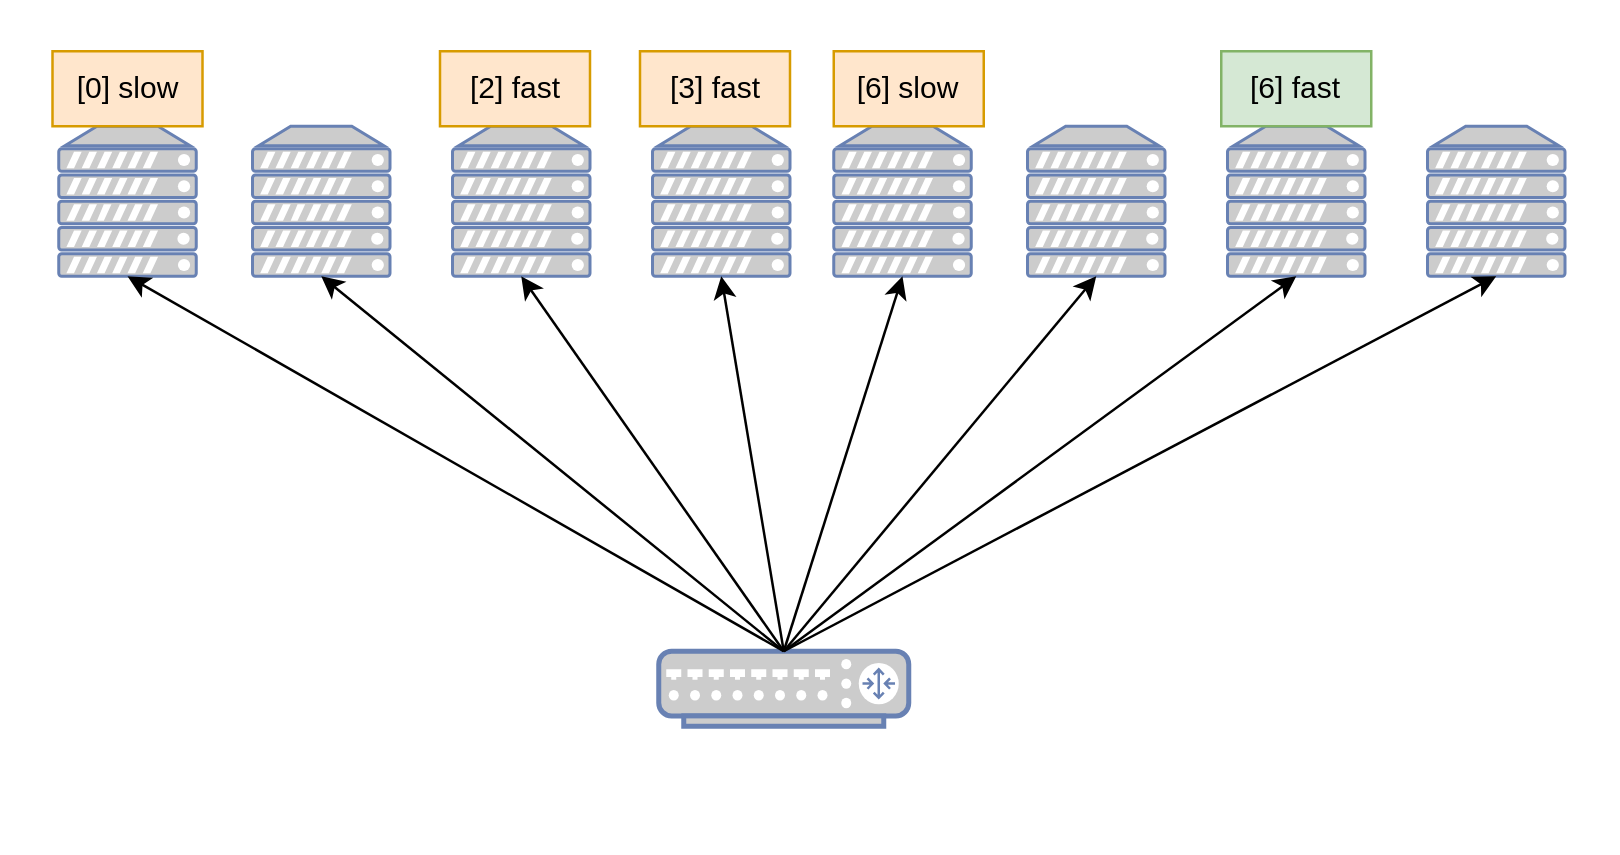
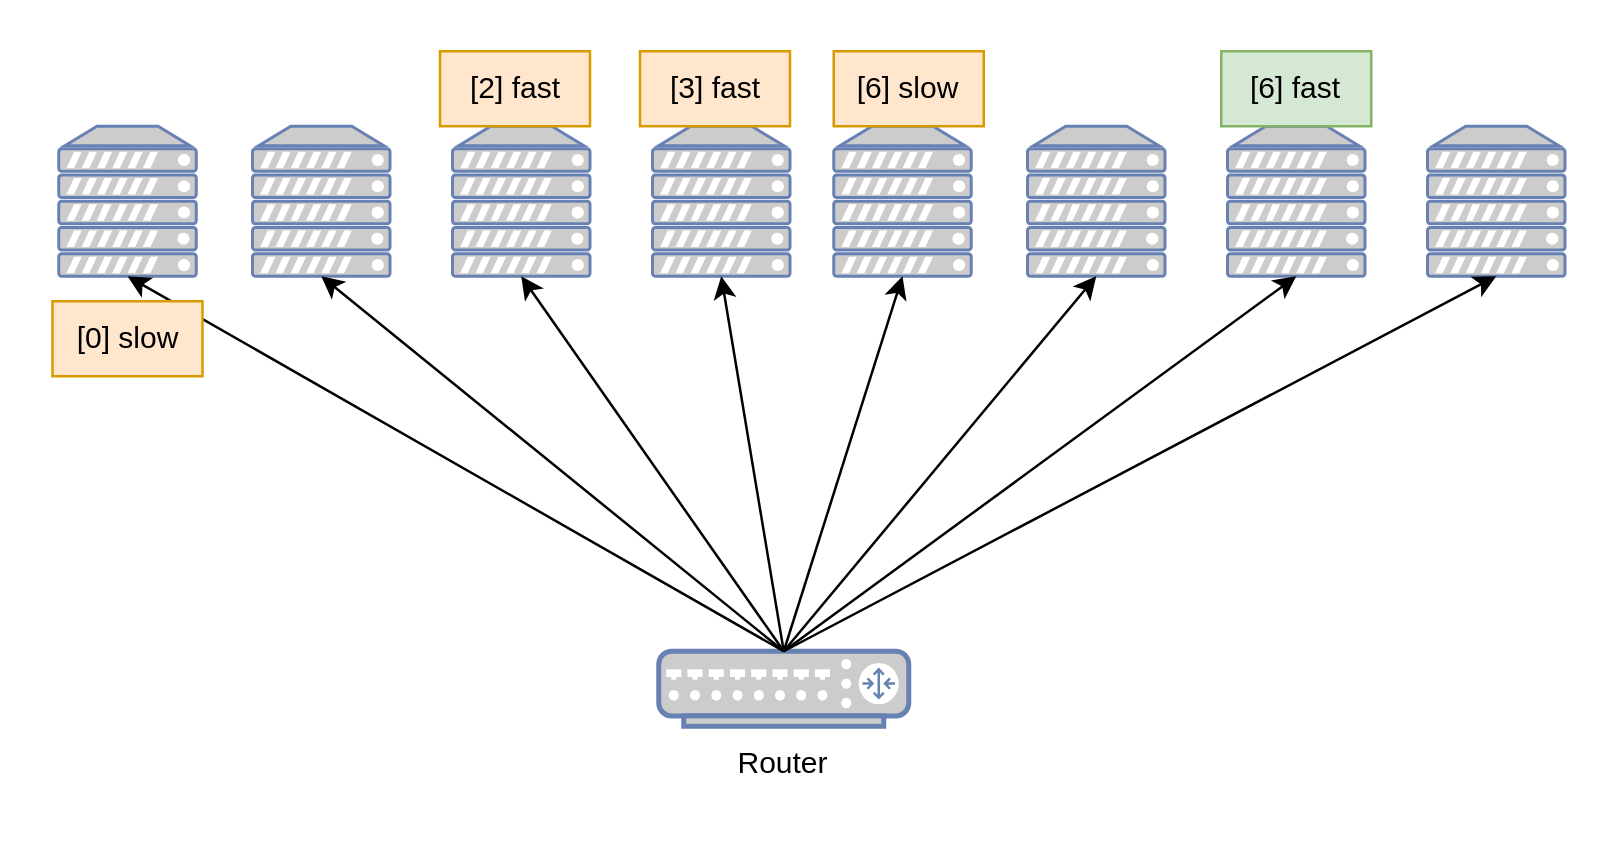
(128, 89) -> (128, 339)
none -> (784, 764)
